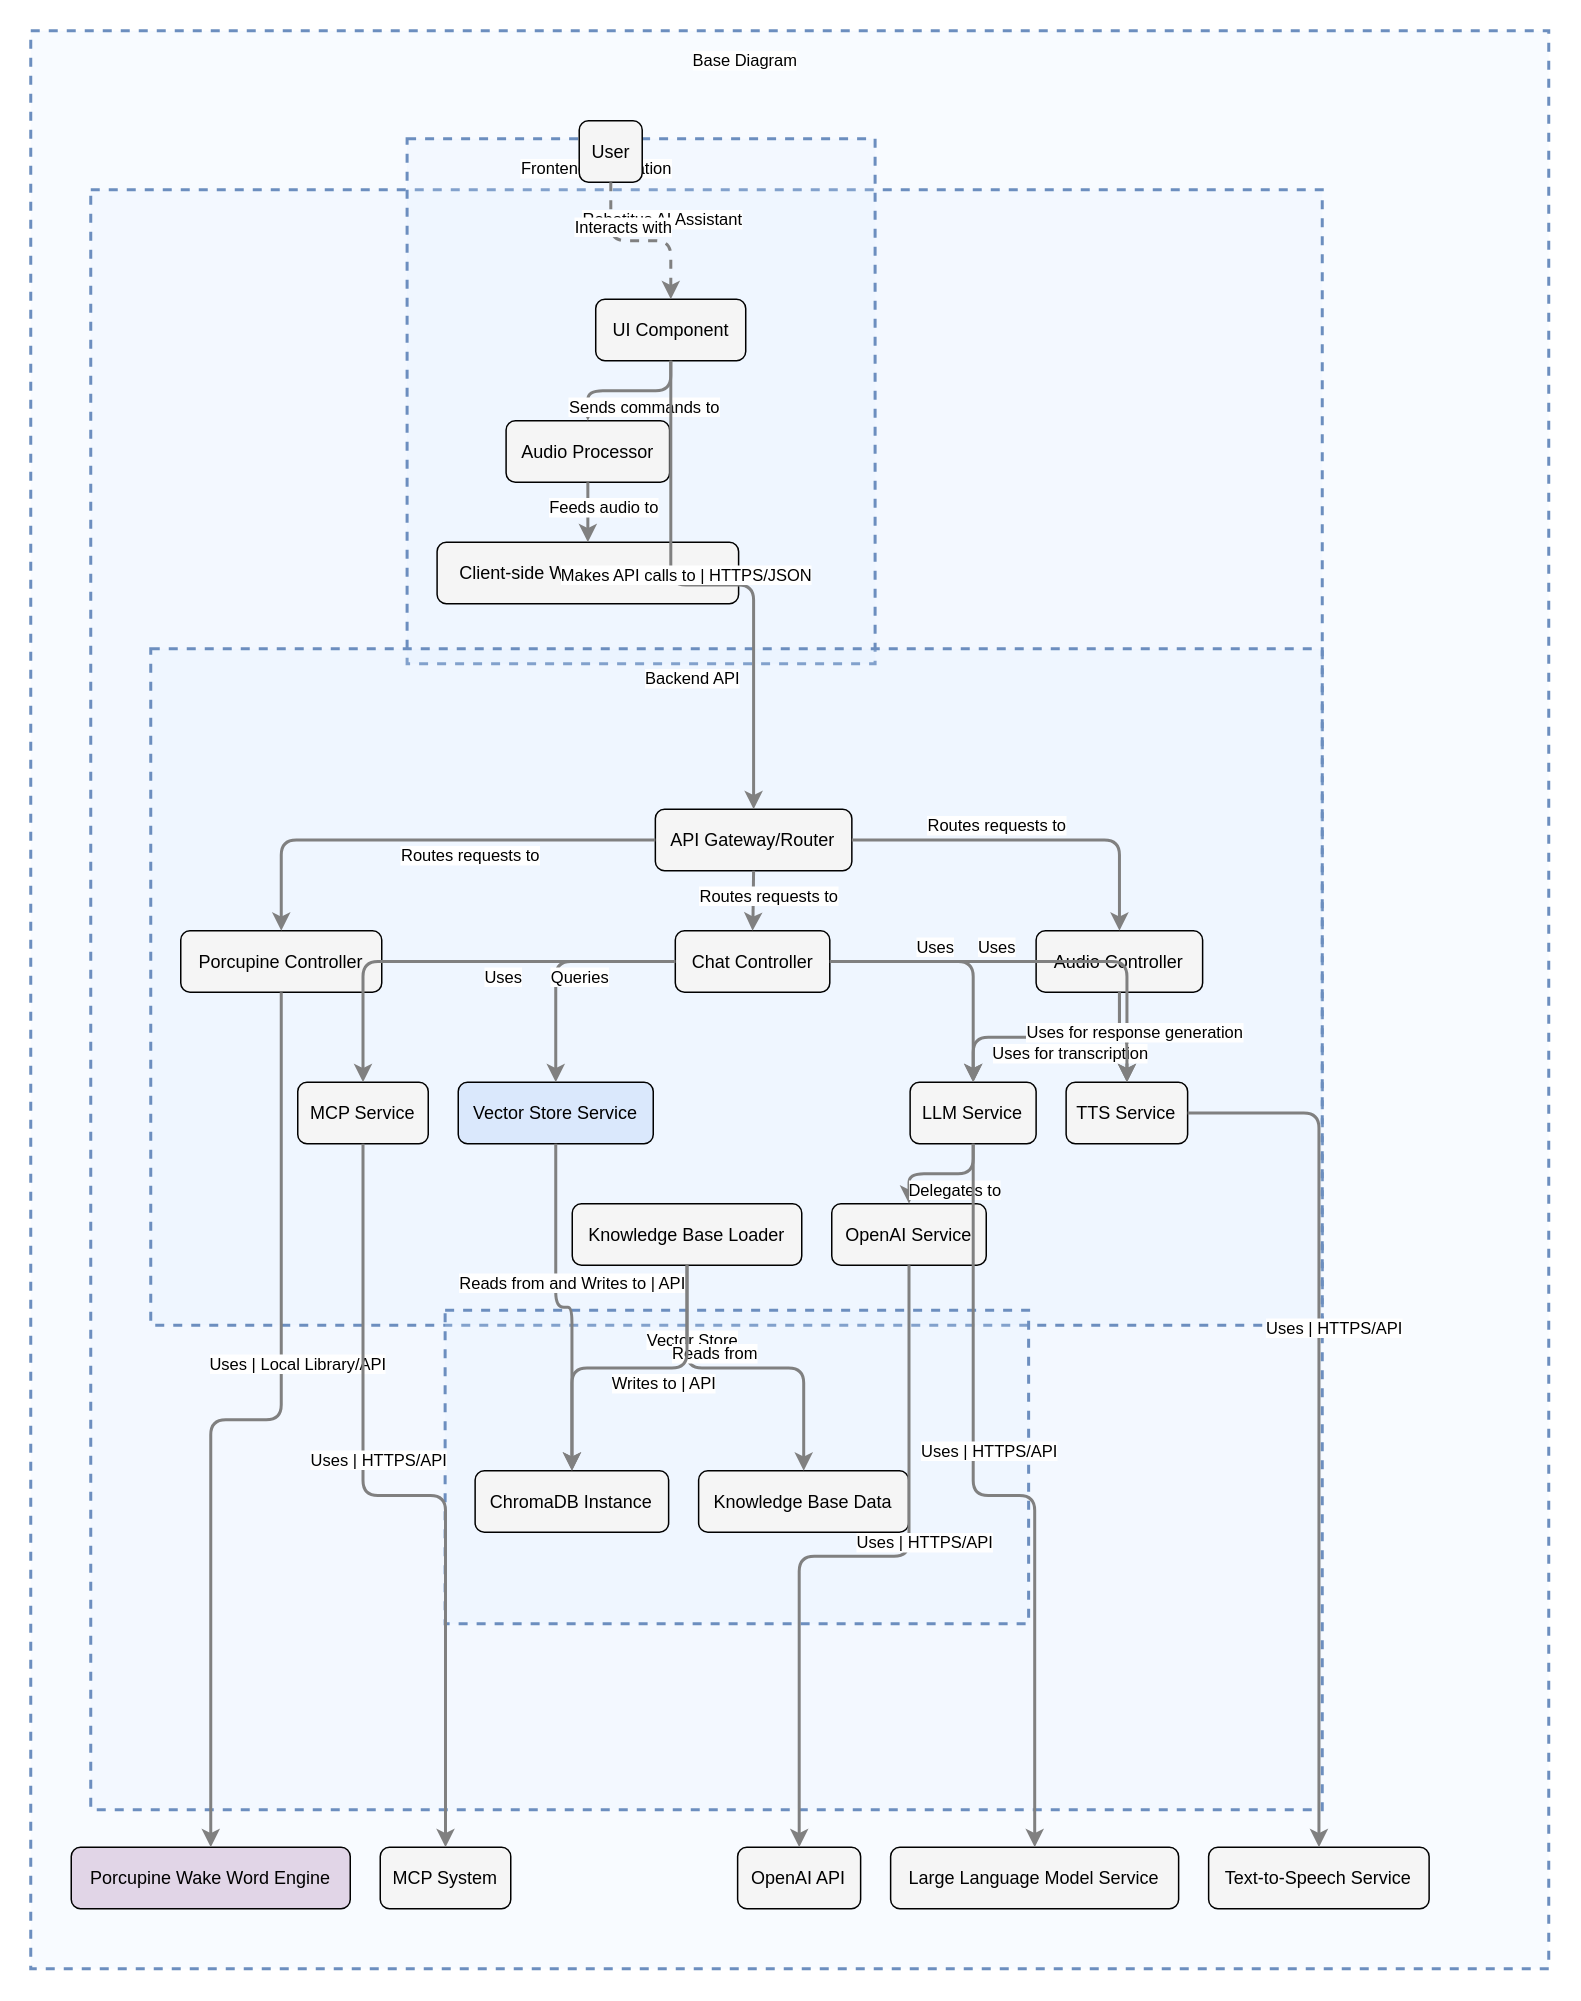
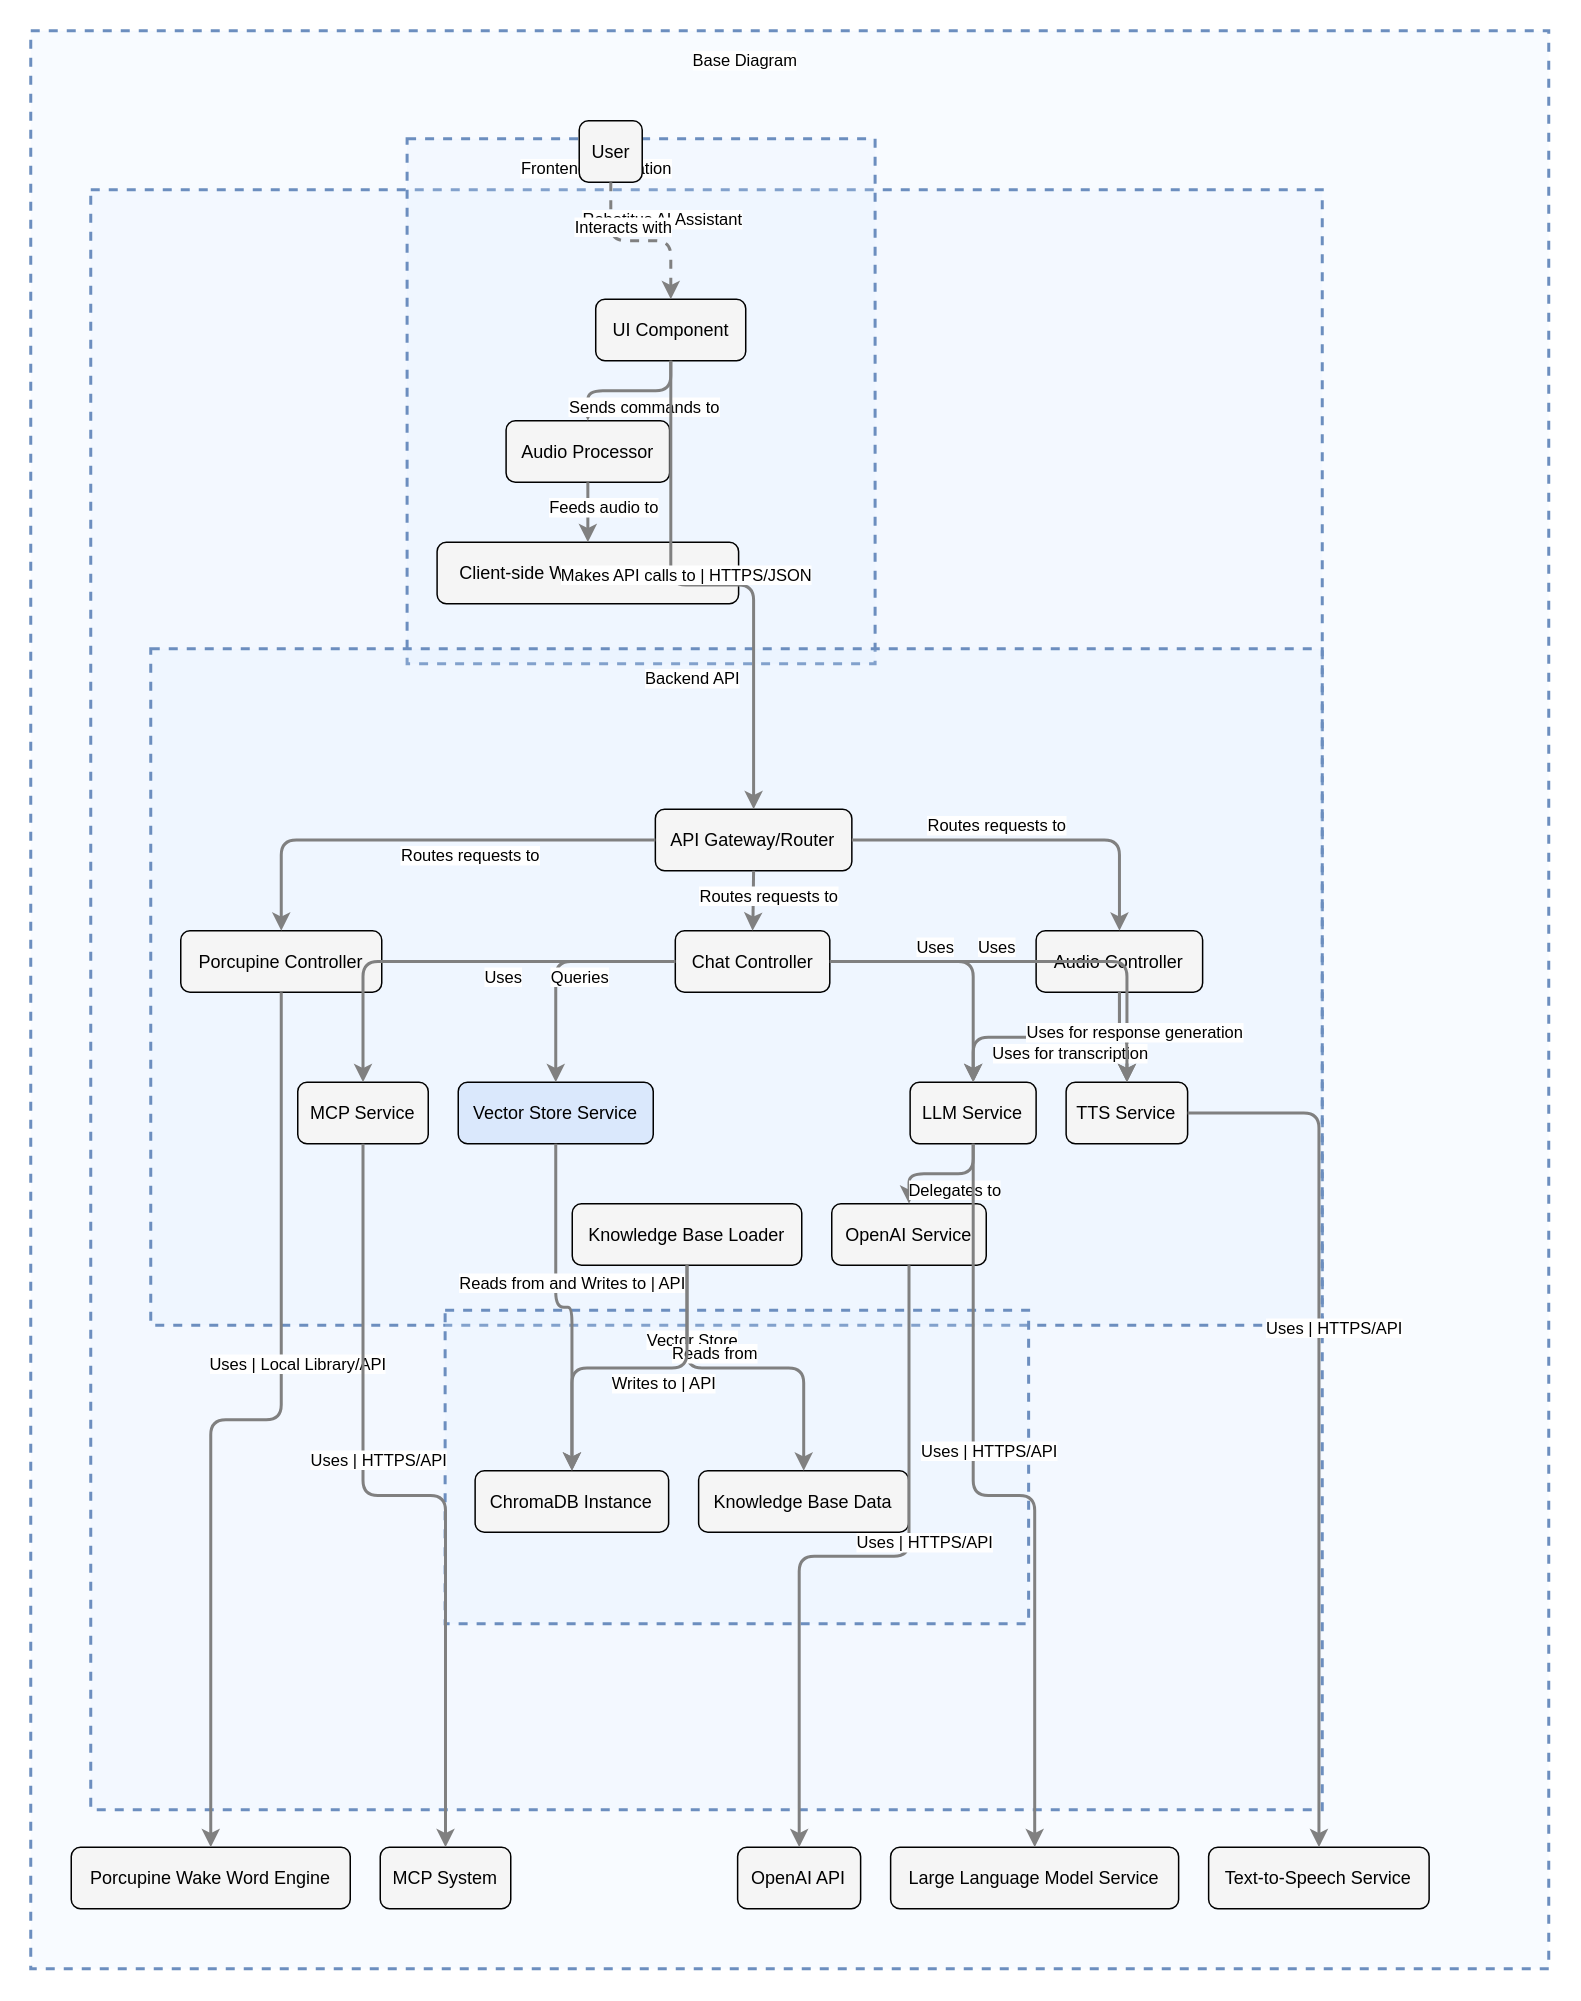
(211, 1878) -> (211, 1878)
